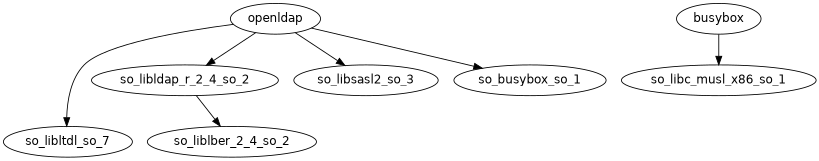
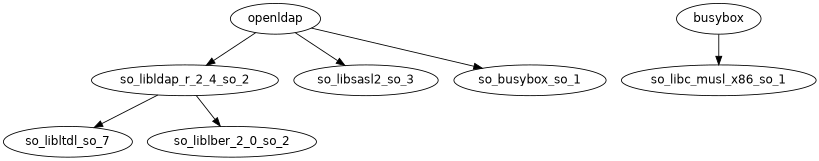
(129, 44) -> (130, 109)
(232, 142) -> (232, 142)
